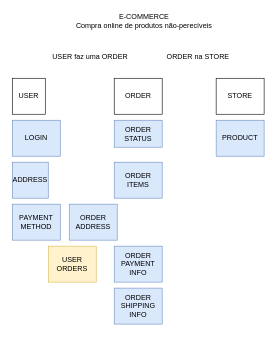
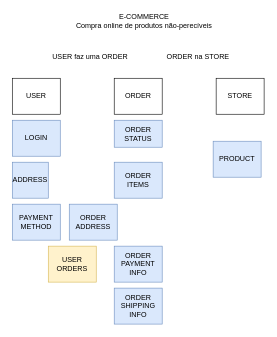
(29, 96) -> (36, 96)
(240, 138) -> (237, 159)
